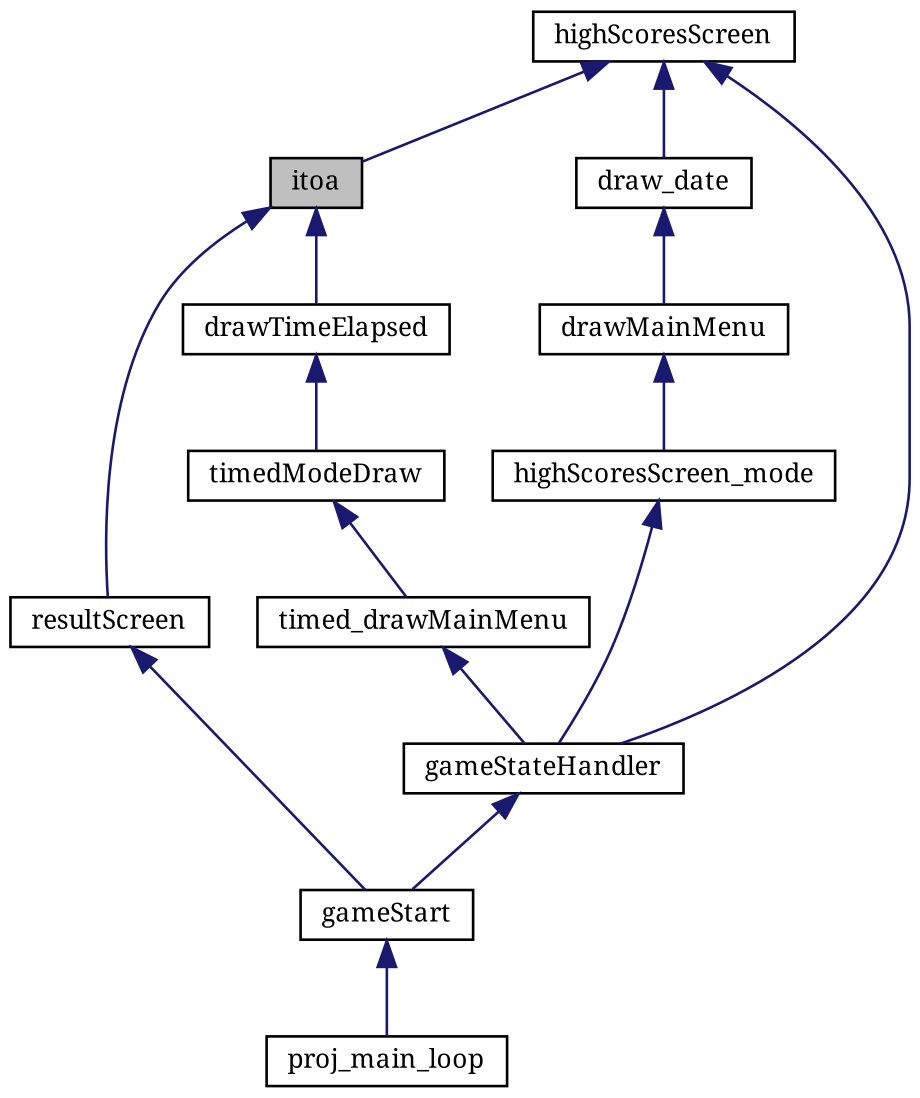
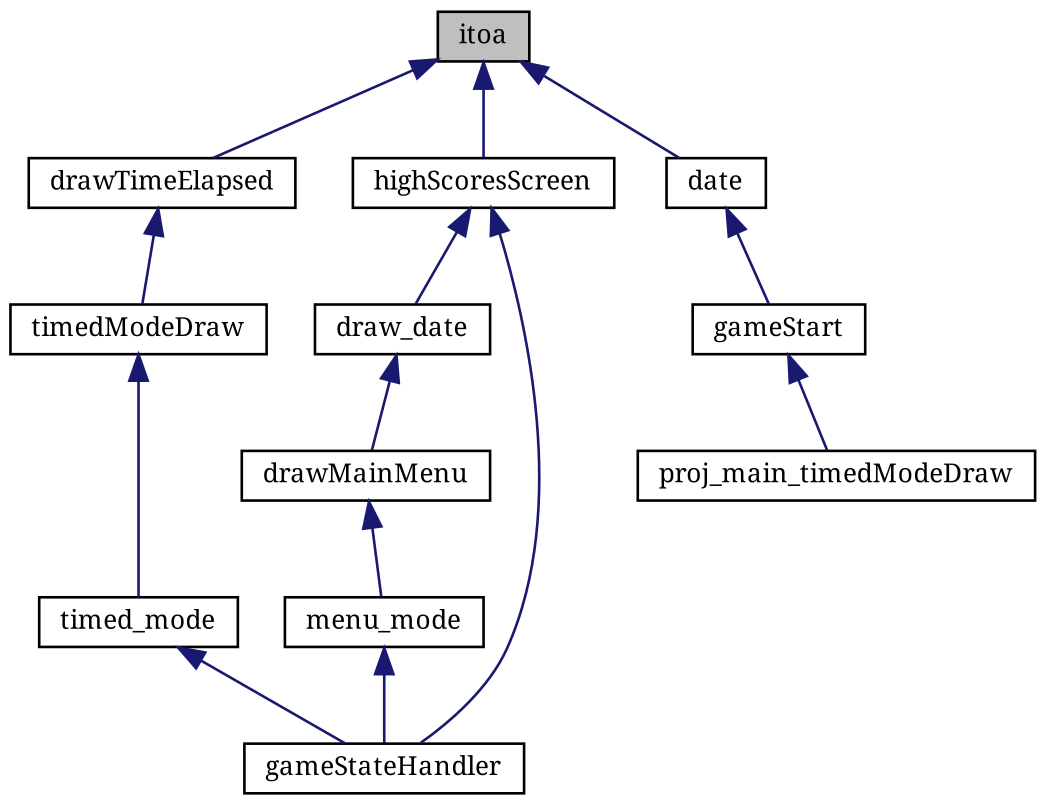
(473, 117) -> (484, 123)
(664, 476) -> (384, 622)
(110, 622) -> (716, 183)
(423, 622) -> (139, 622)
(456, 850) -> none
(387, 1061) -> (836, 476)
